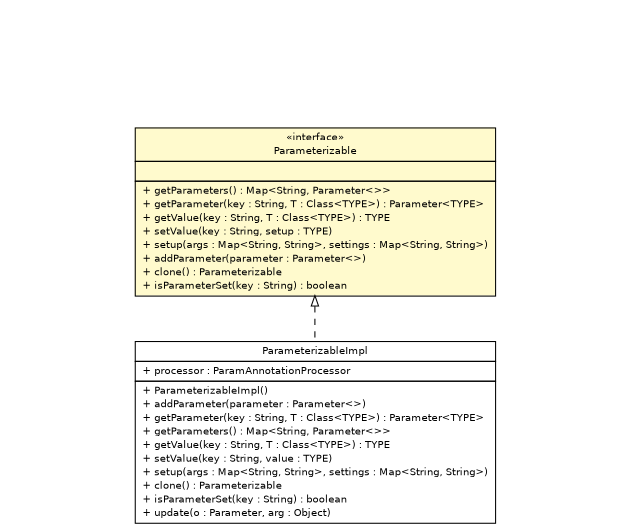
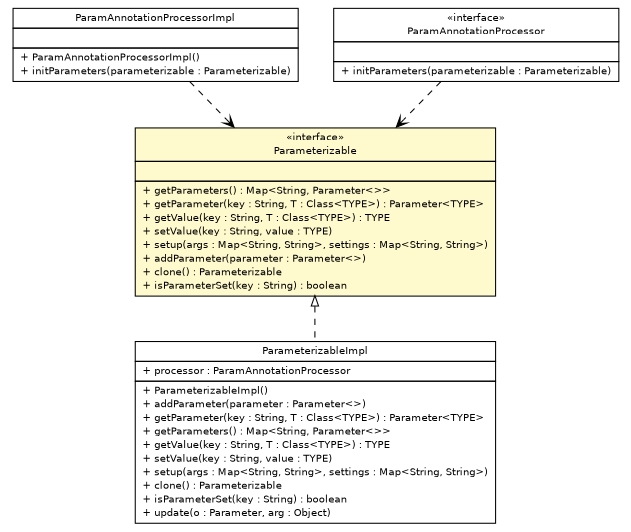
none -> (155, 45)
none -> (476, 45)
(238, 231) -> (238, 231)
